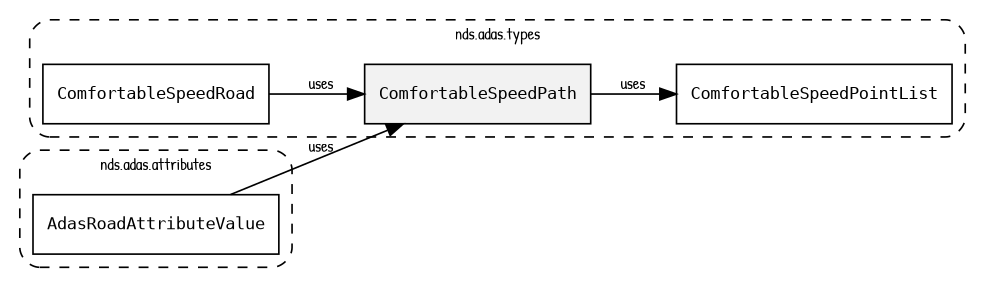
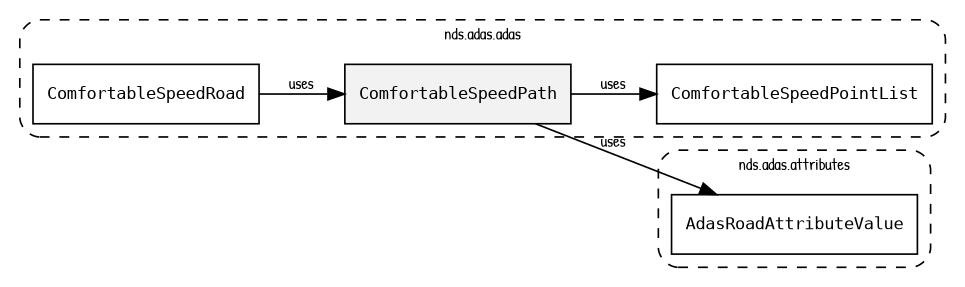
(497, 35) -> (483, 35)
(309, 162) -> (618, 156)
